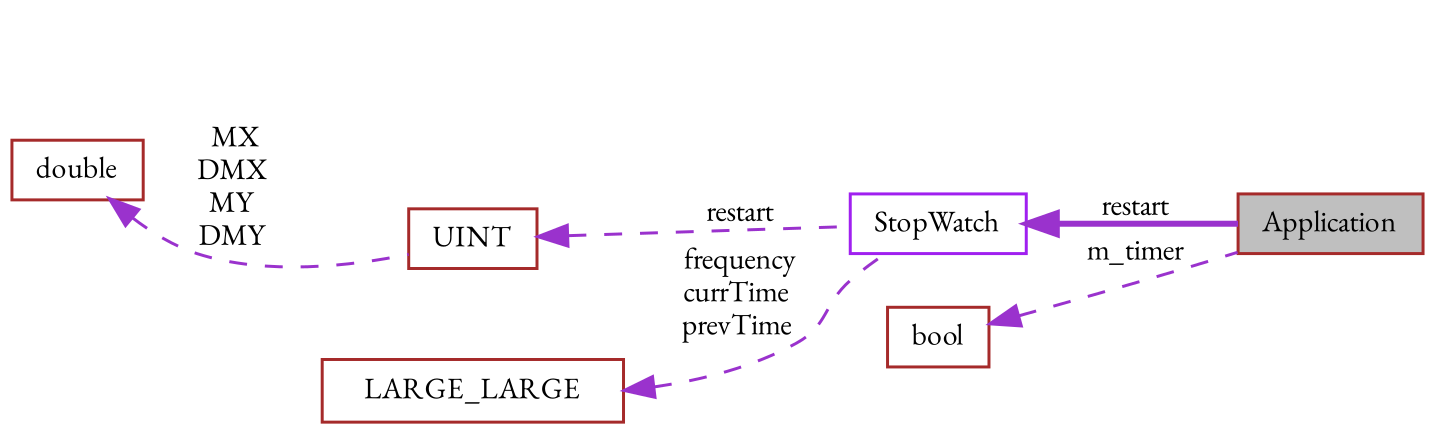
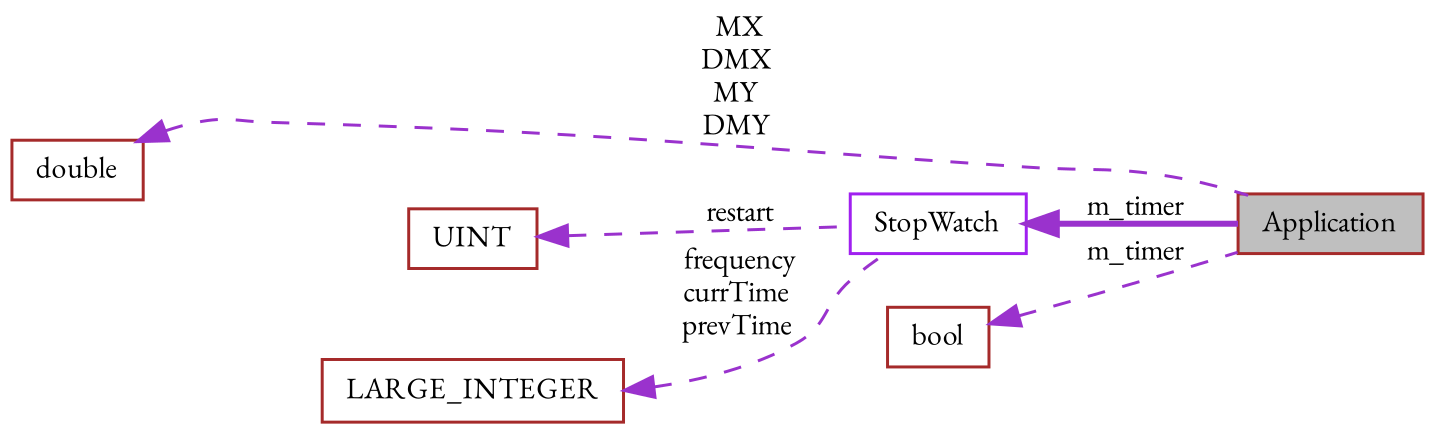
(1132, 207) -> (1132, 207)
(266, 266) -> (708, 144)
(473, 391) -> (473, 391)
